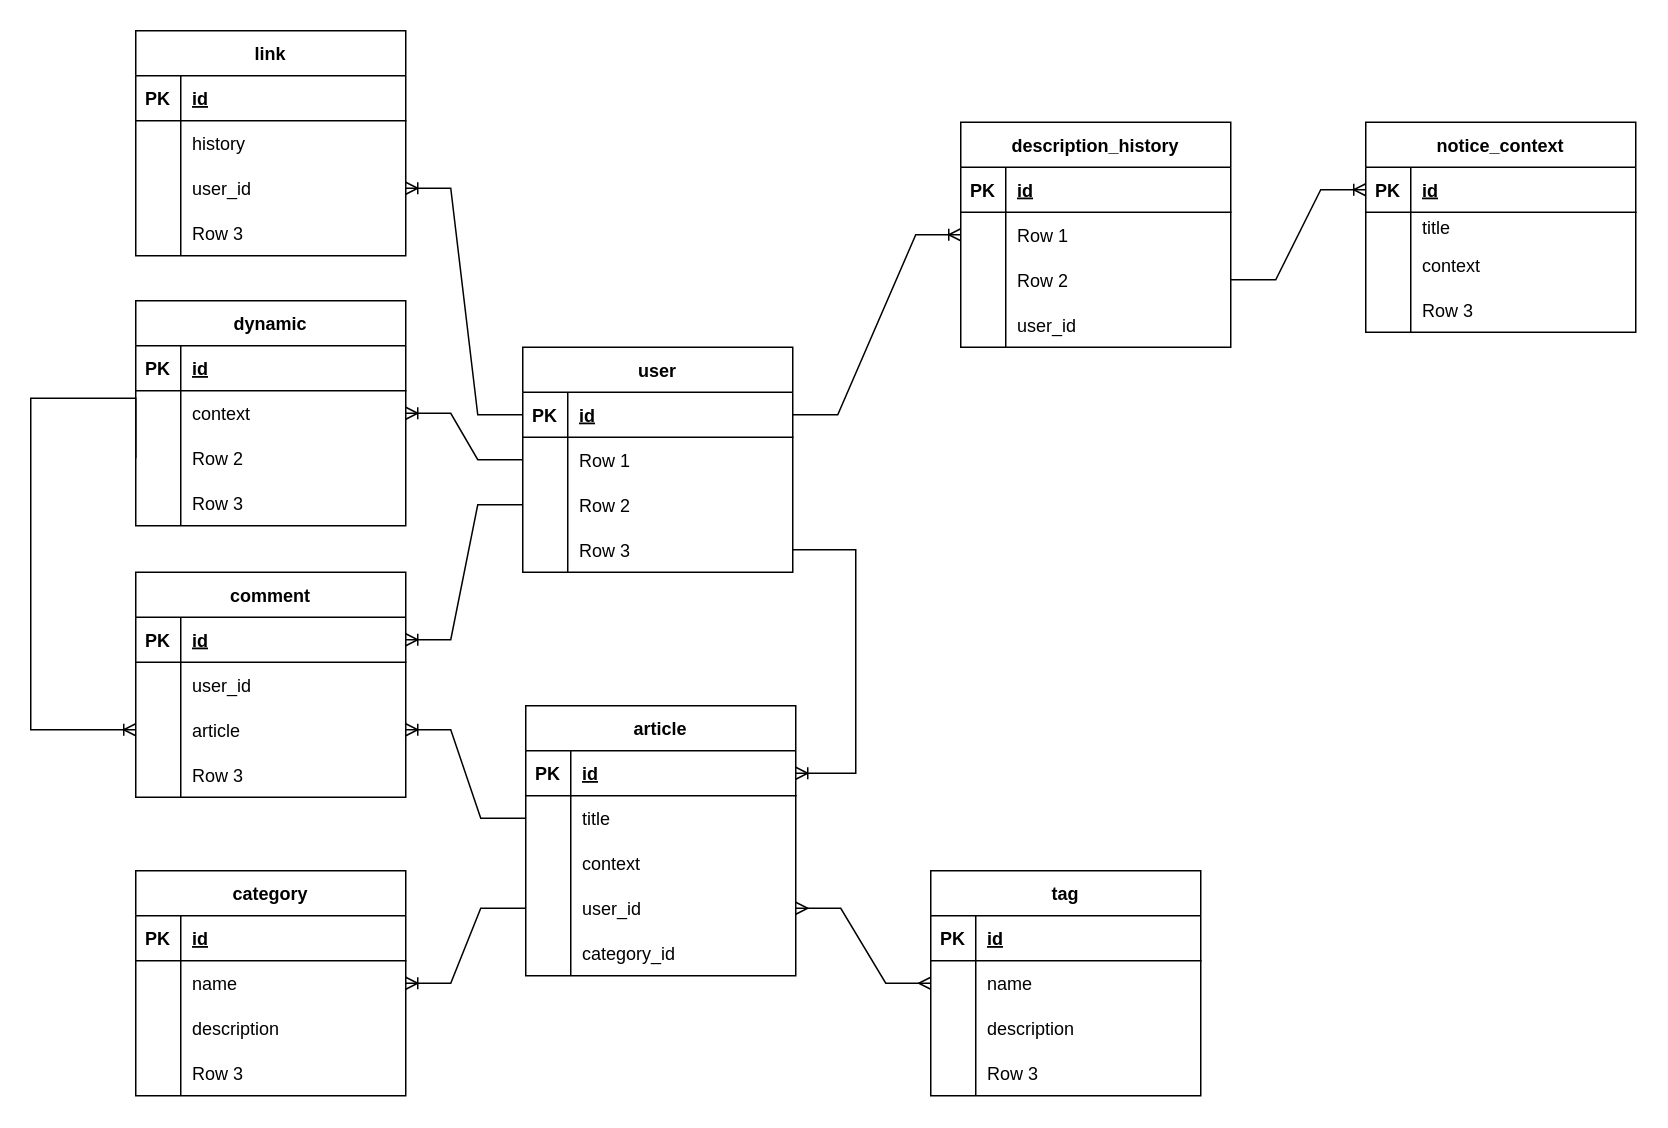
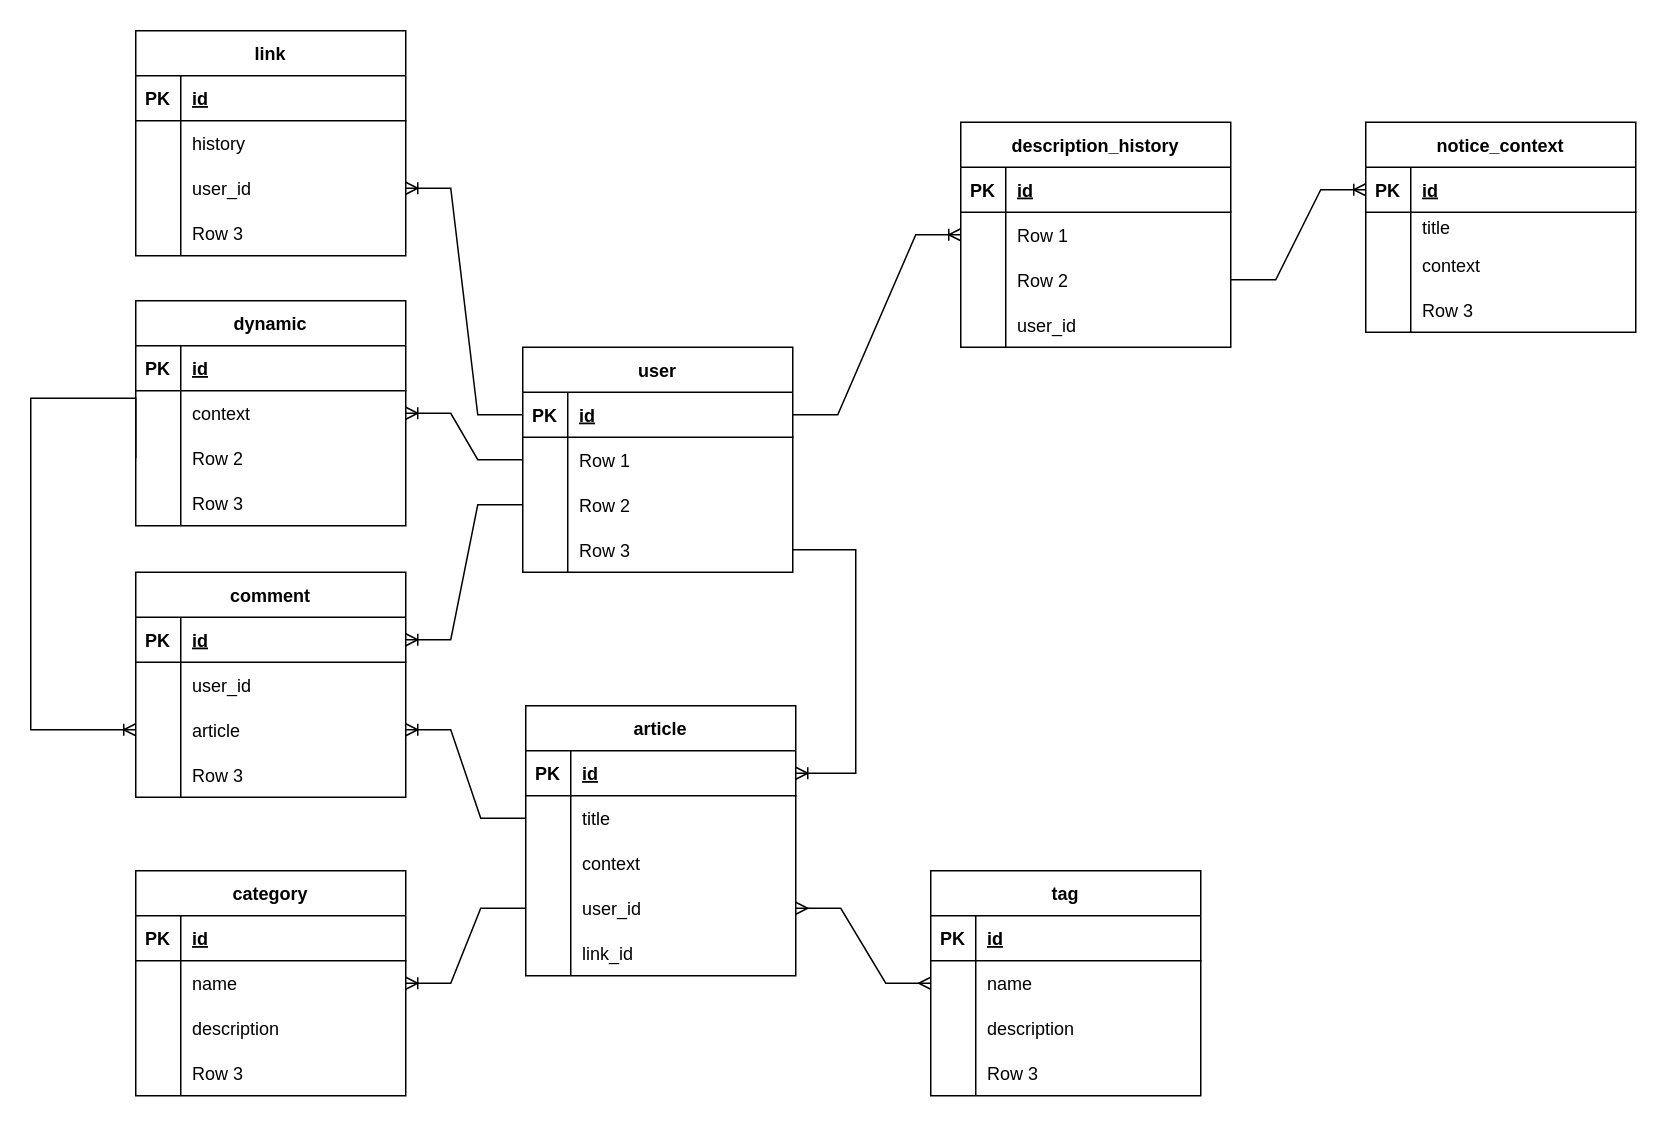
(635, 954) -> (610, 954)
